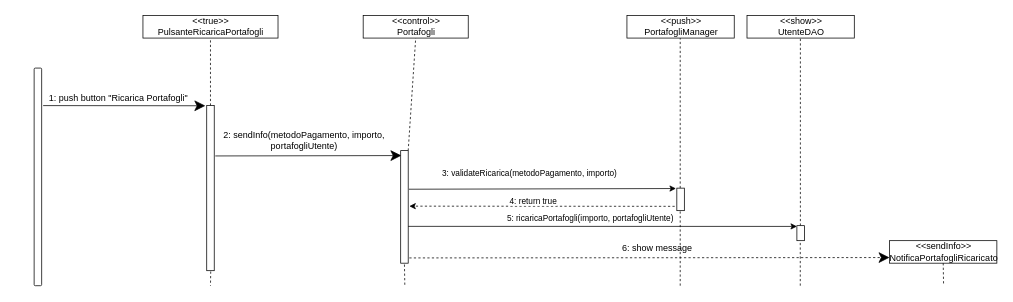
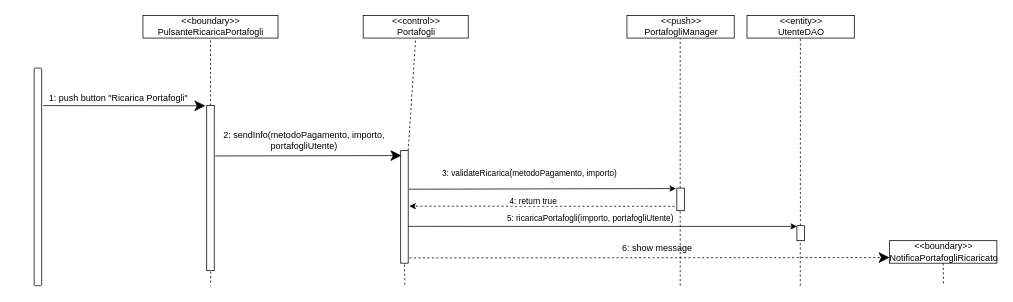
(211, 27) -> (211, 27)
(801, 27) -> (801, 27)
(944, 252) -> (944, 252)
